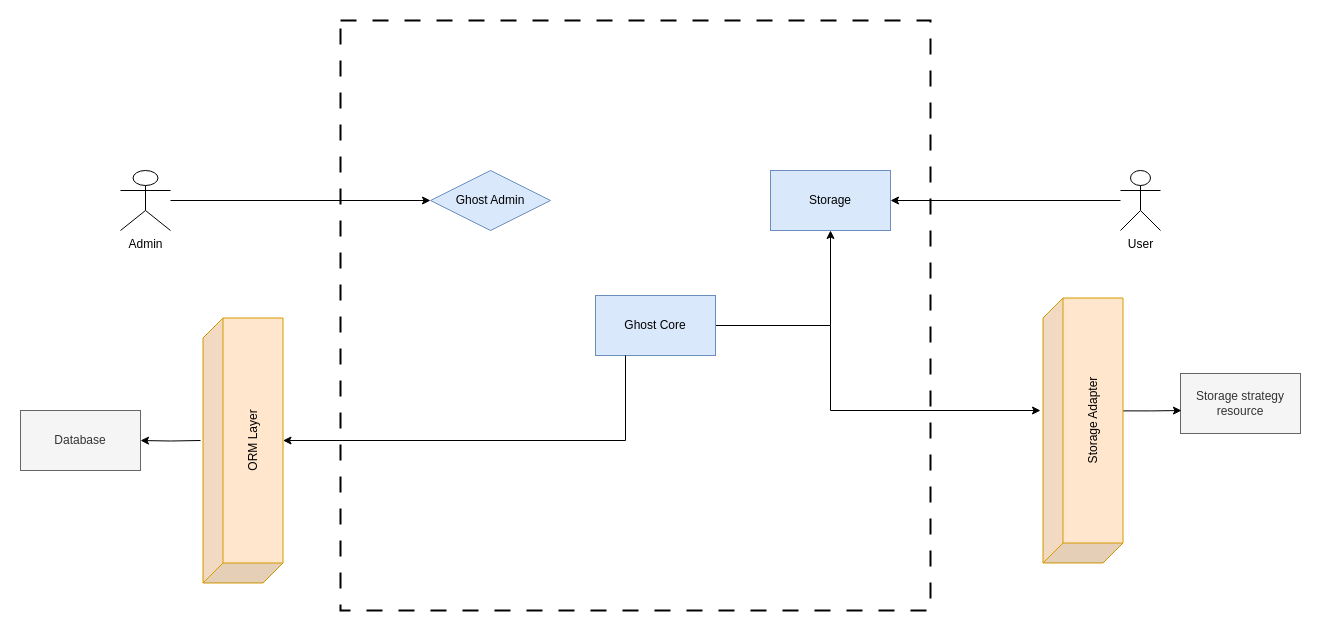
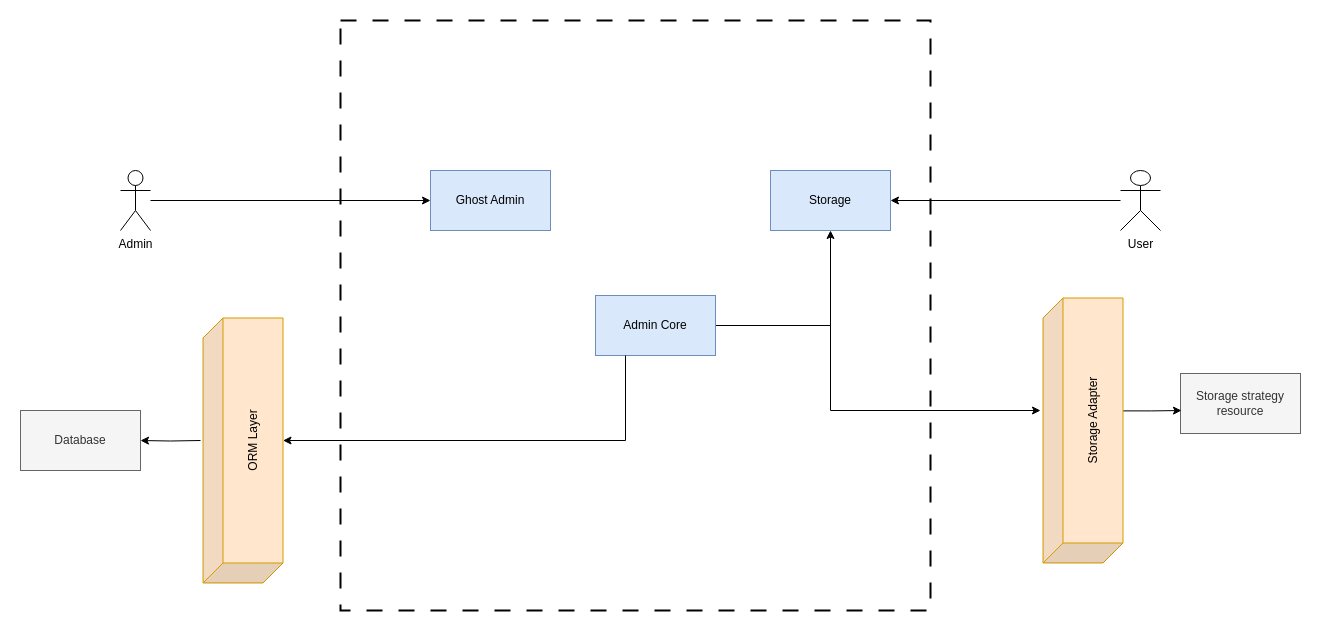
(146, 201) -> (136, 201)
(491, 201) -> (491, 201)
(656, 326) -> (656, 326)
